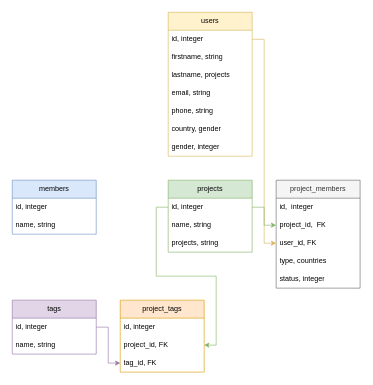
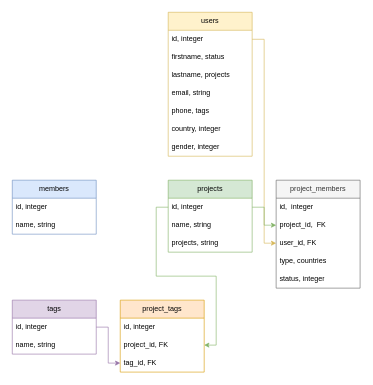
(202, 57) -> (203, 57)
(195, 111) -> (192, 111)
(200, 129) -> (201, 129)
